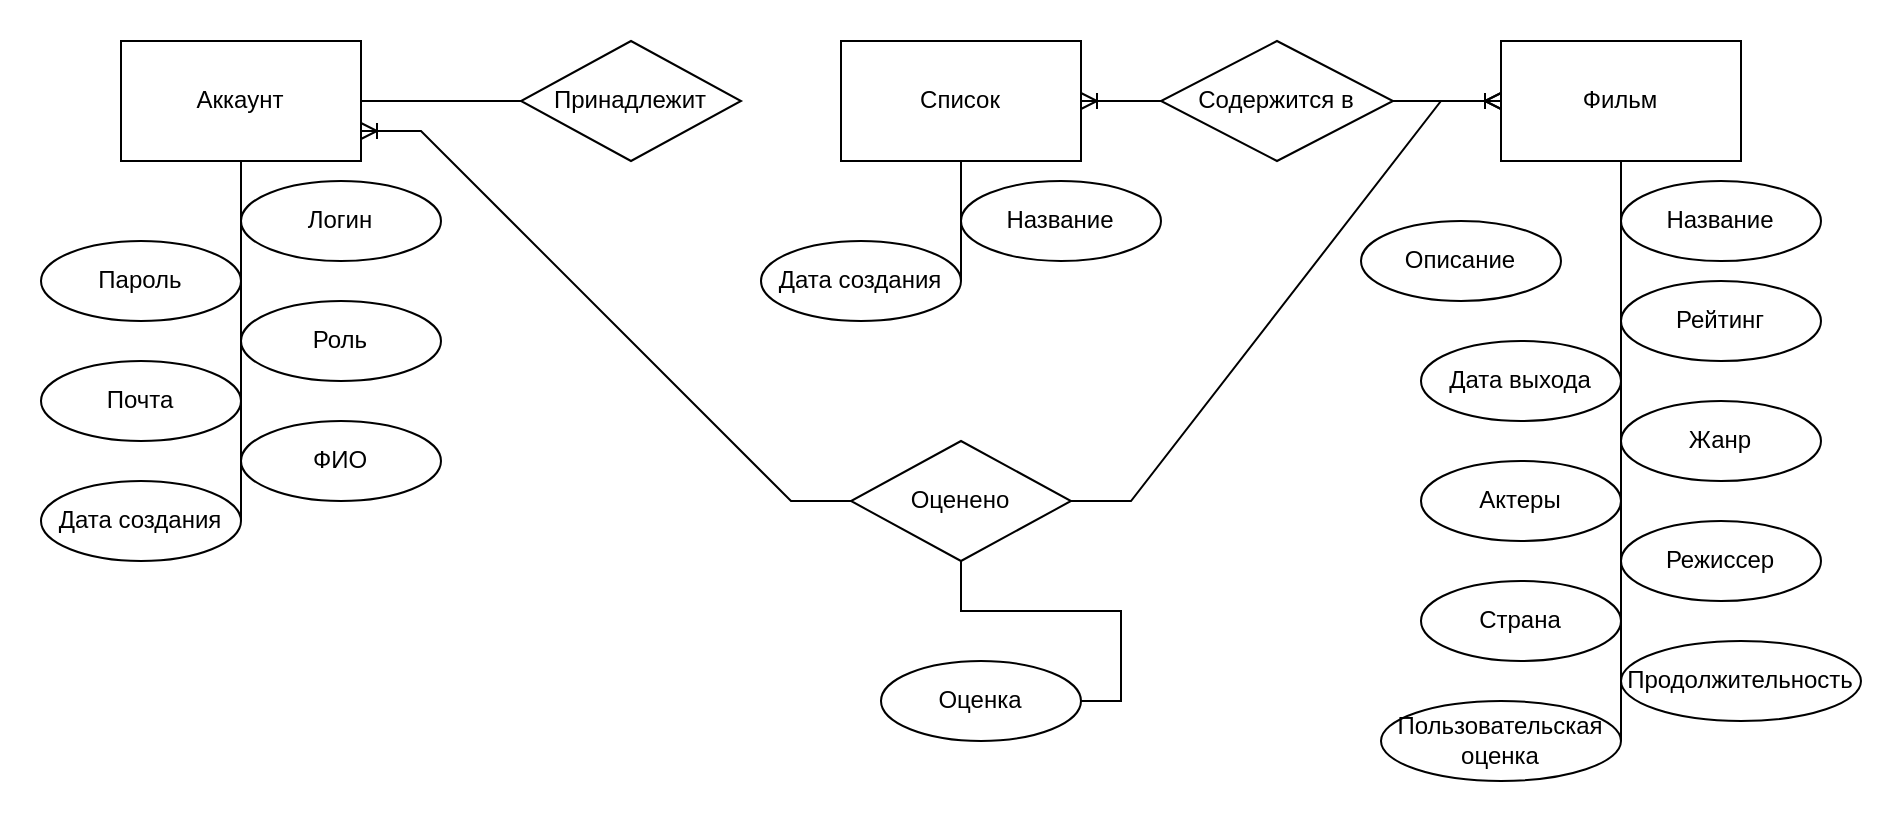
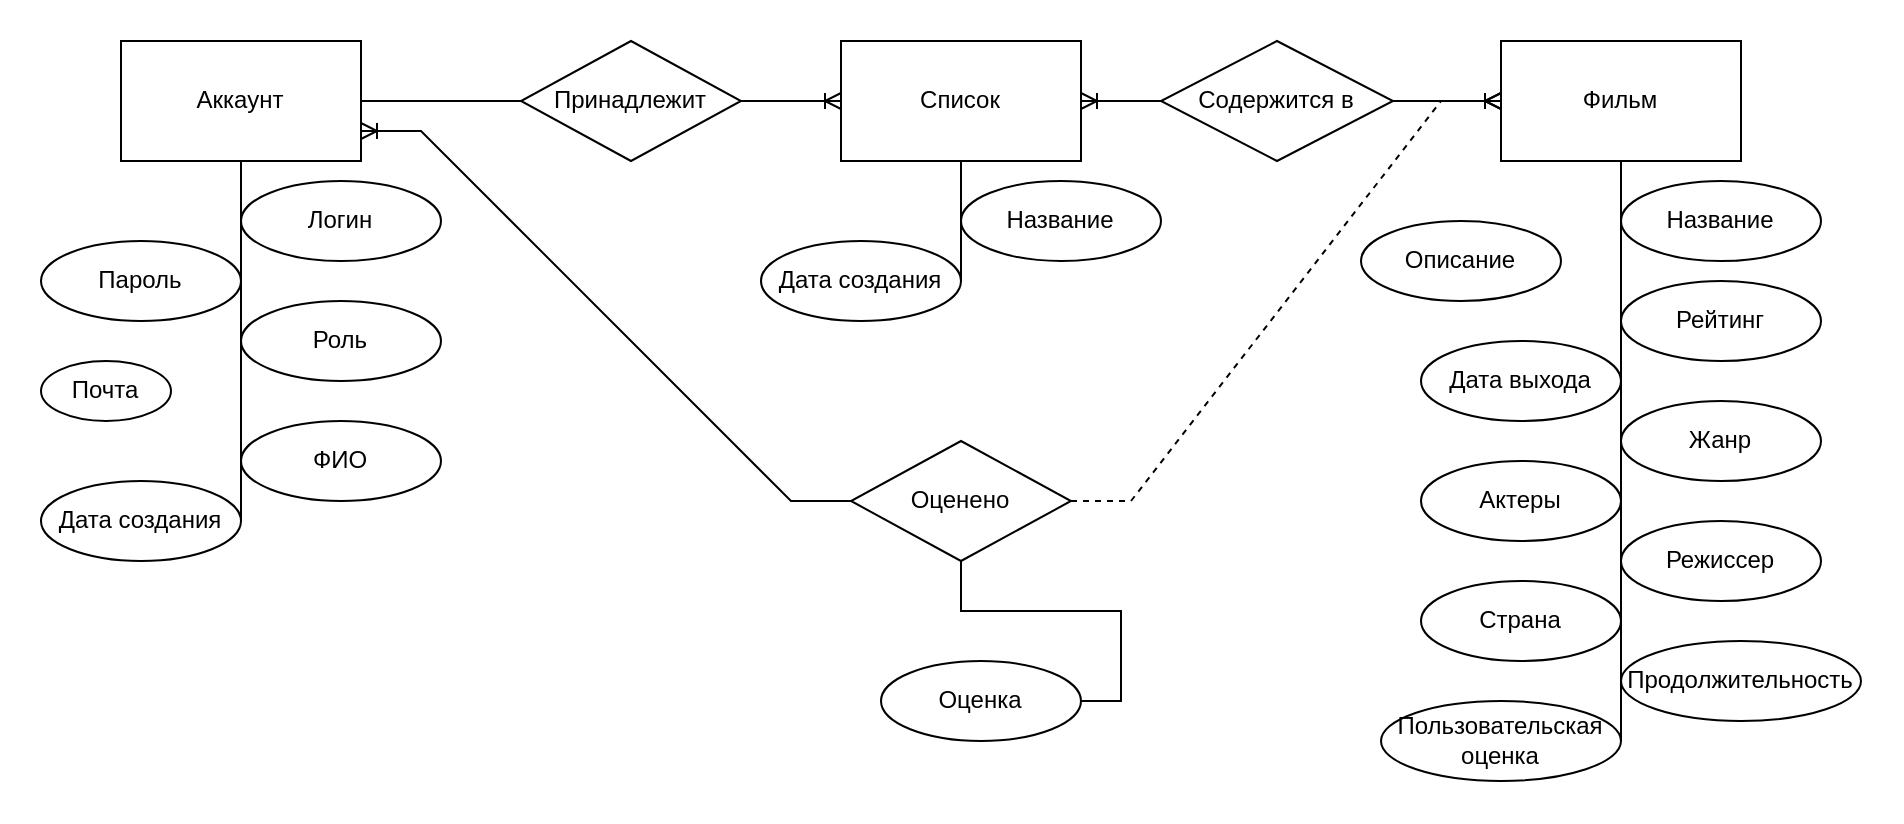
none -> (791, 101)
(1267, 326) -> (1267, 326)
(141, 401) -> (106, 391)
